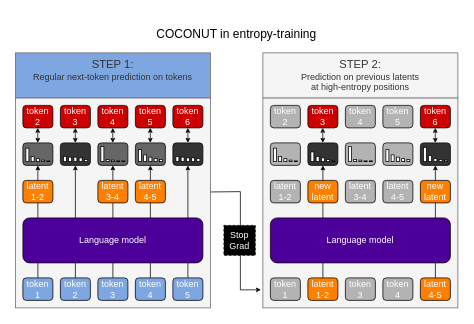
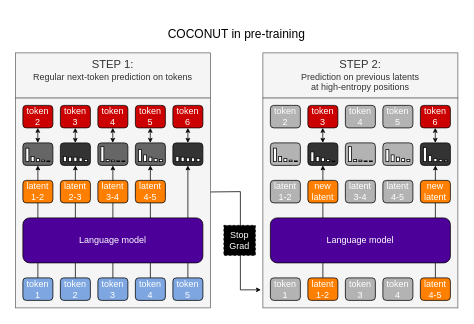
(237, 34) -> (237, 34)
(113, 75) -> (113, 75)
none -> (75, 192)
